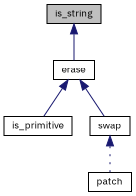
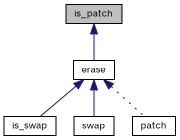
(74, 14) -> (94, 14)
(38, 126) -> (30, 126)
(110, 159) -> (128, 101)
